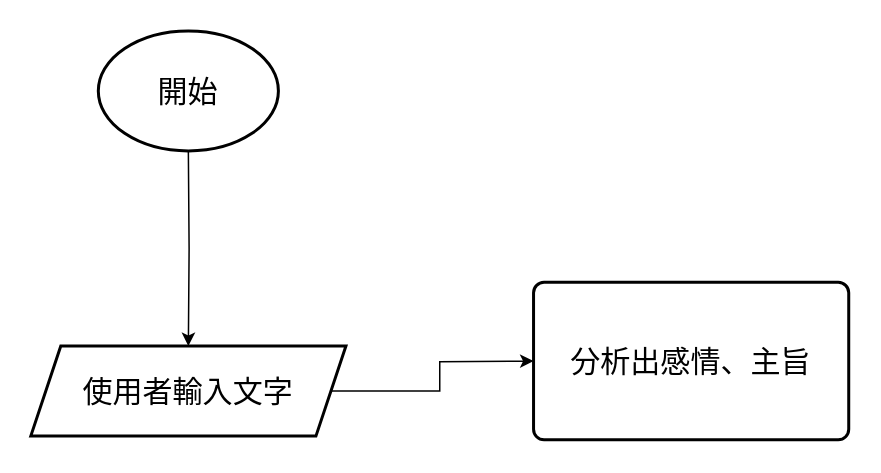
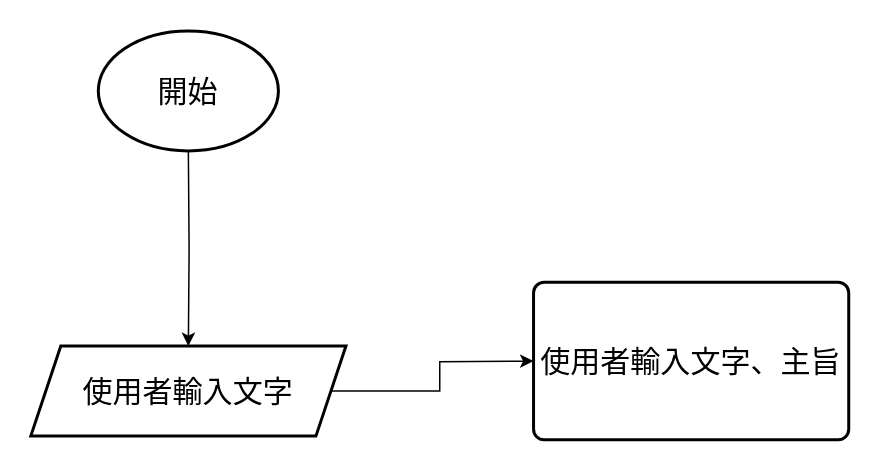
(691, 361) -> (691, 361)
